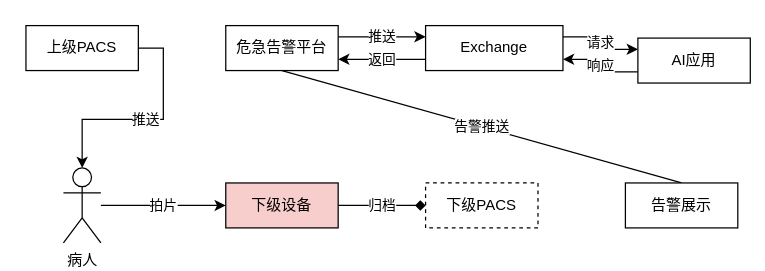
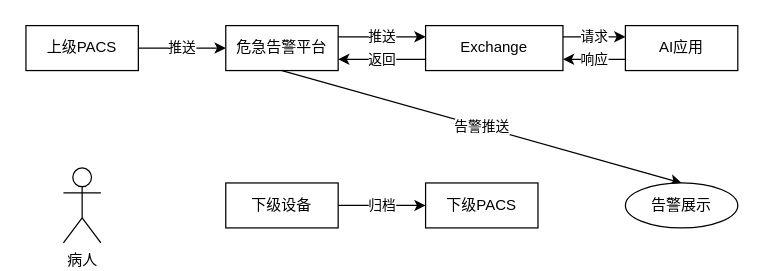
(694, 61) -> (682, 48)
(139, 119) -> (189, 48)
(674, 181) -> (671, 180)
(159, 206) -> none
(282, 206) -> (282, 206)
(414, 206) -> (415, 206)
(482, 206) -> (482, 206)
(682, 206) -> (682, 206)
